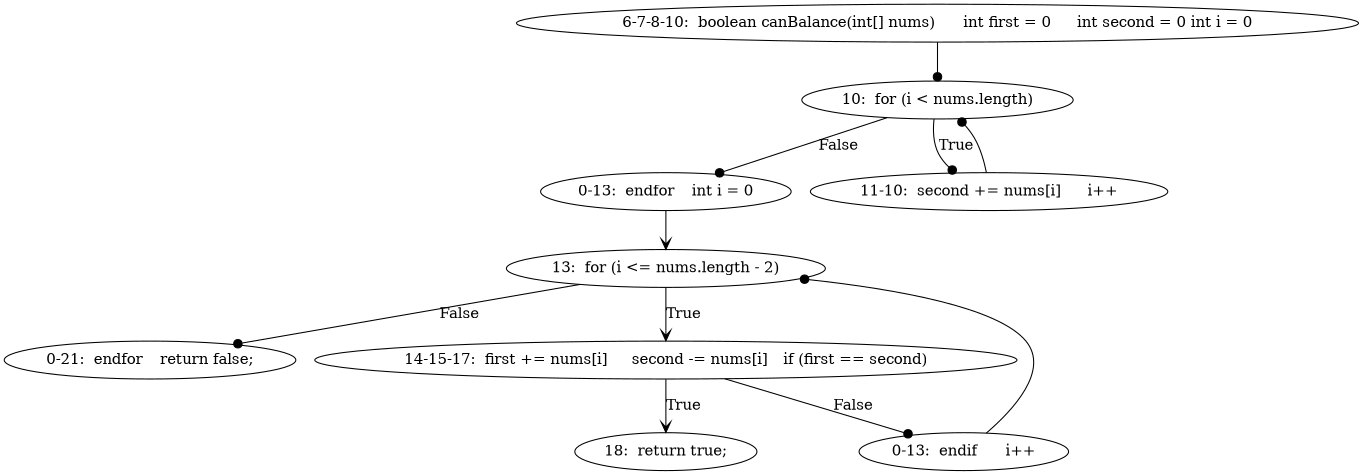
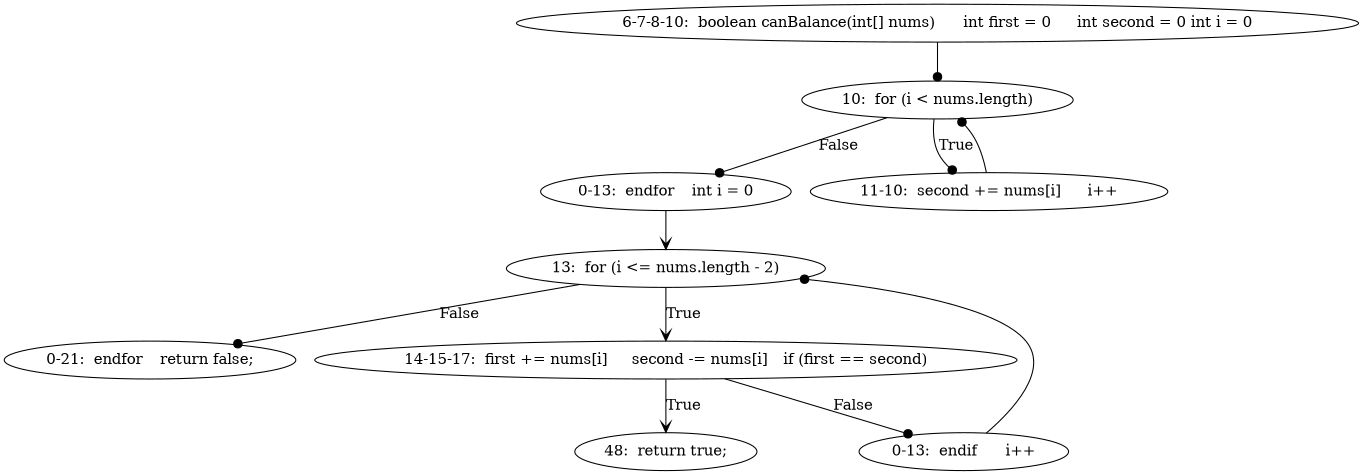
(666, 452) -> (666, 452)
